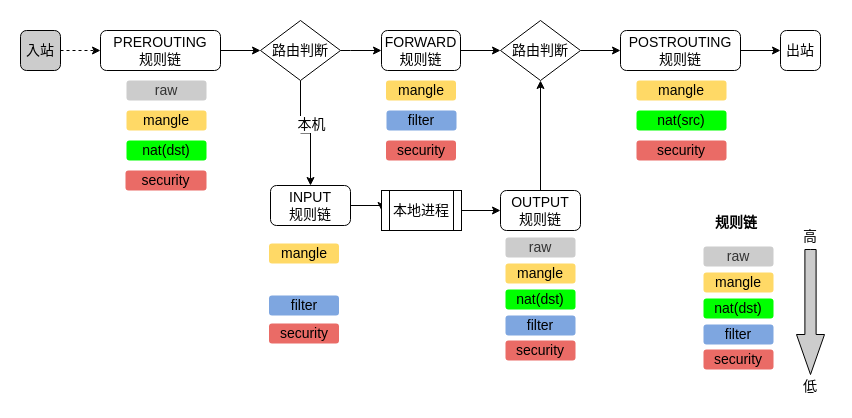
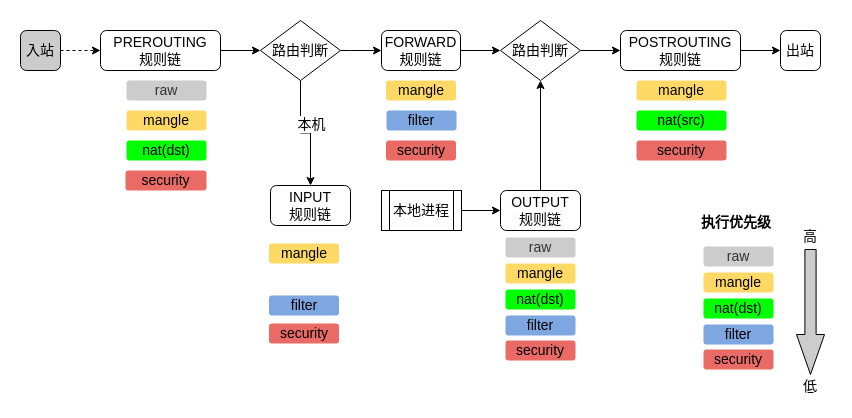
(367, 206) -> none
(737, 223) -> (737, 223)
